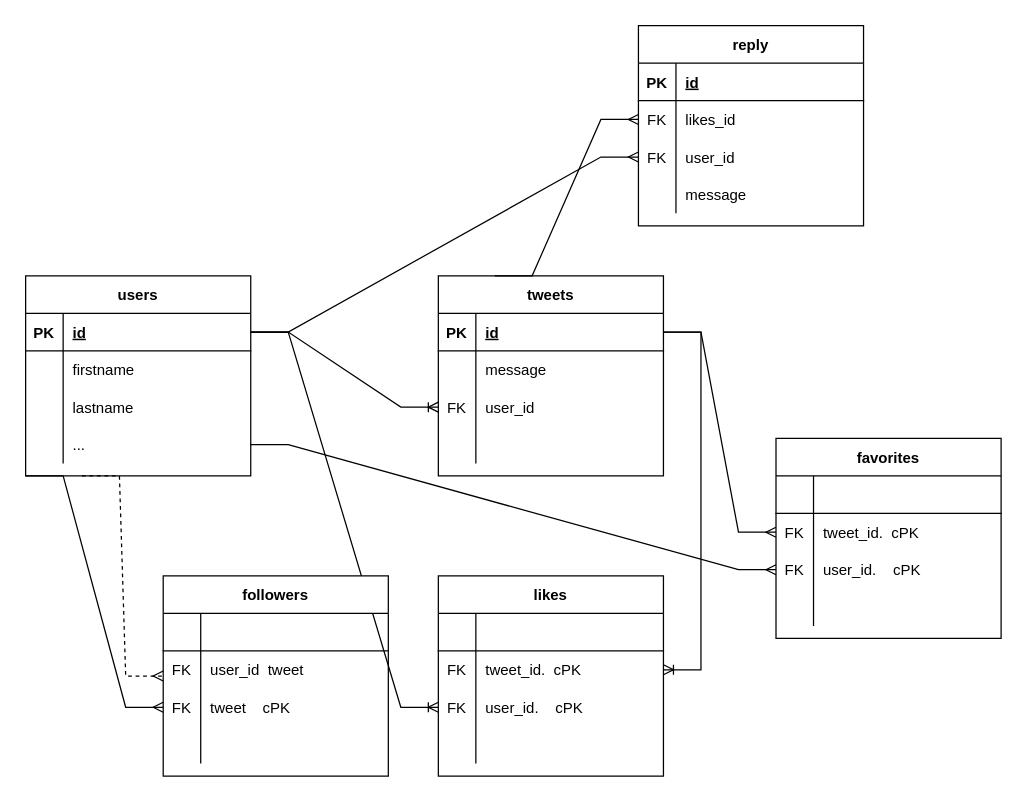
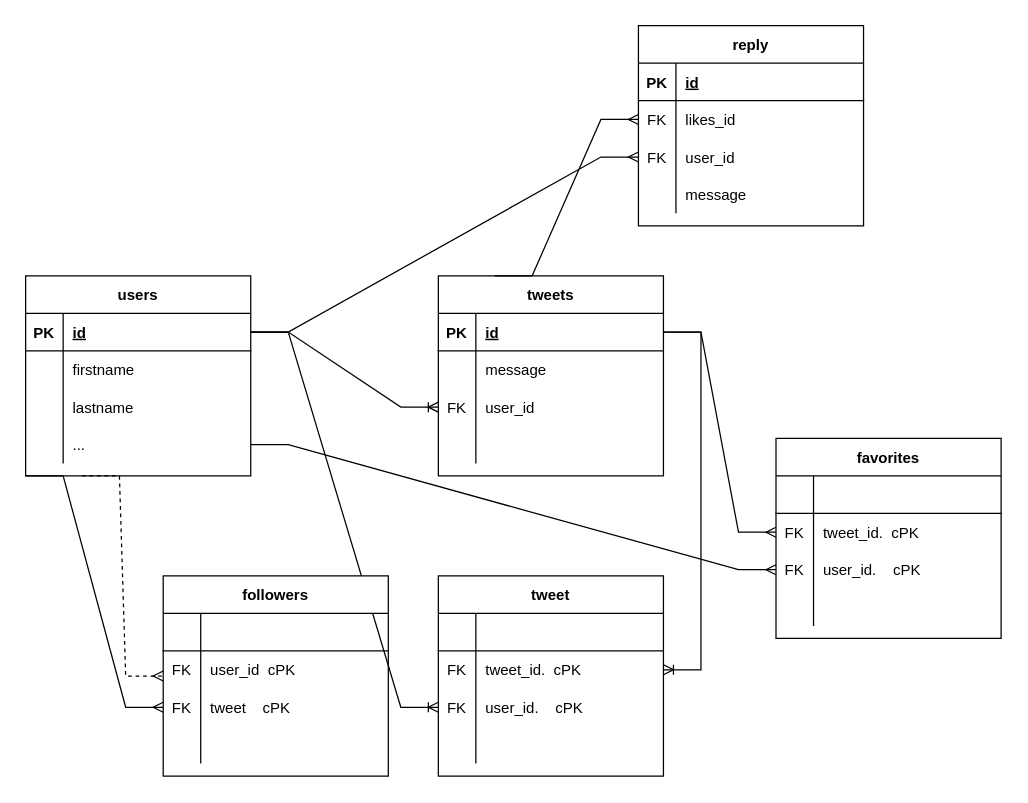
(550, 595) -> (550, 595)
(265, 670) -> (257, 670)
